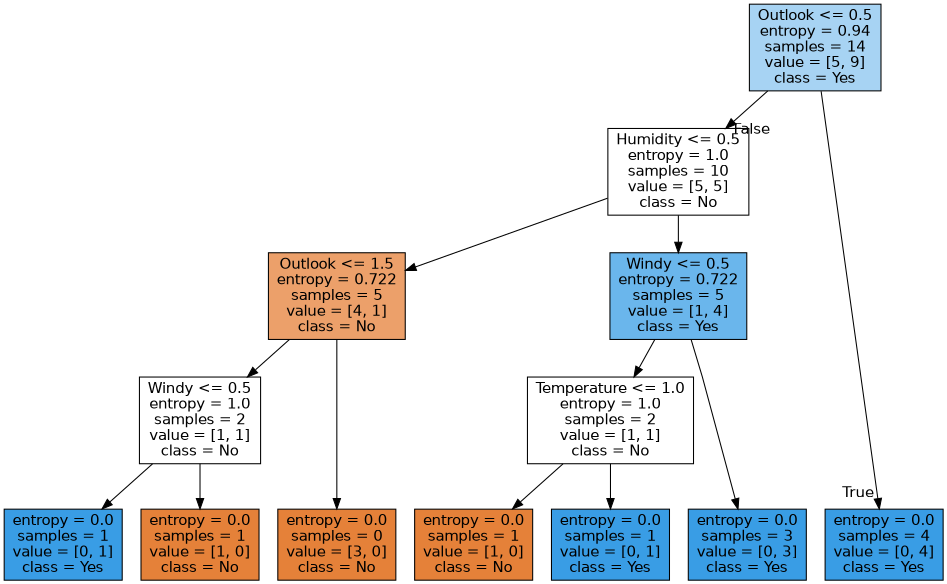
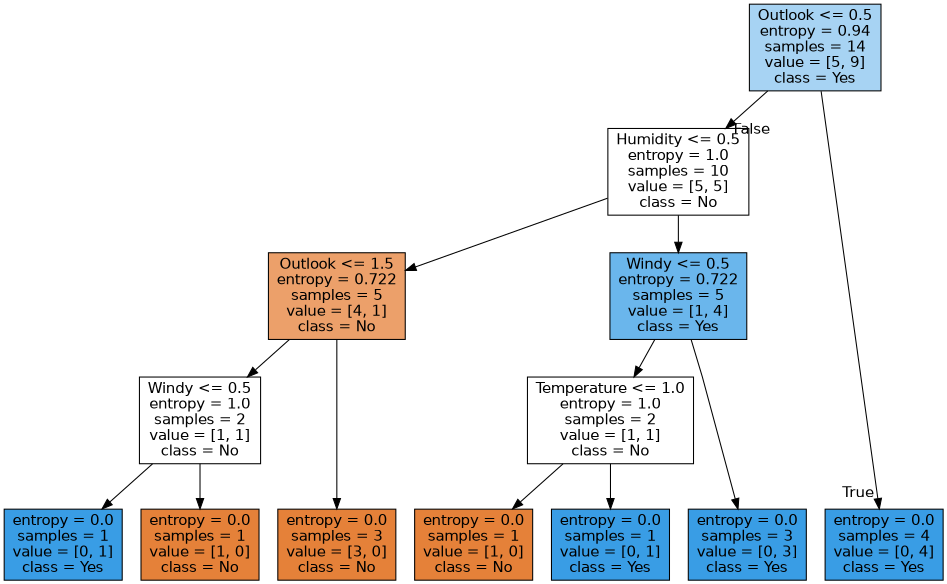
(337, 545) -> (337, 545)
